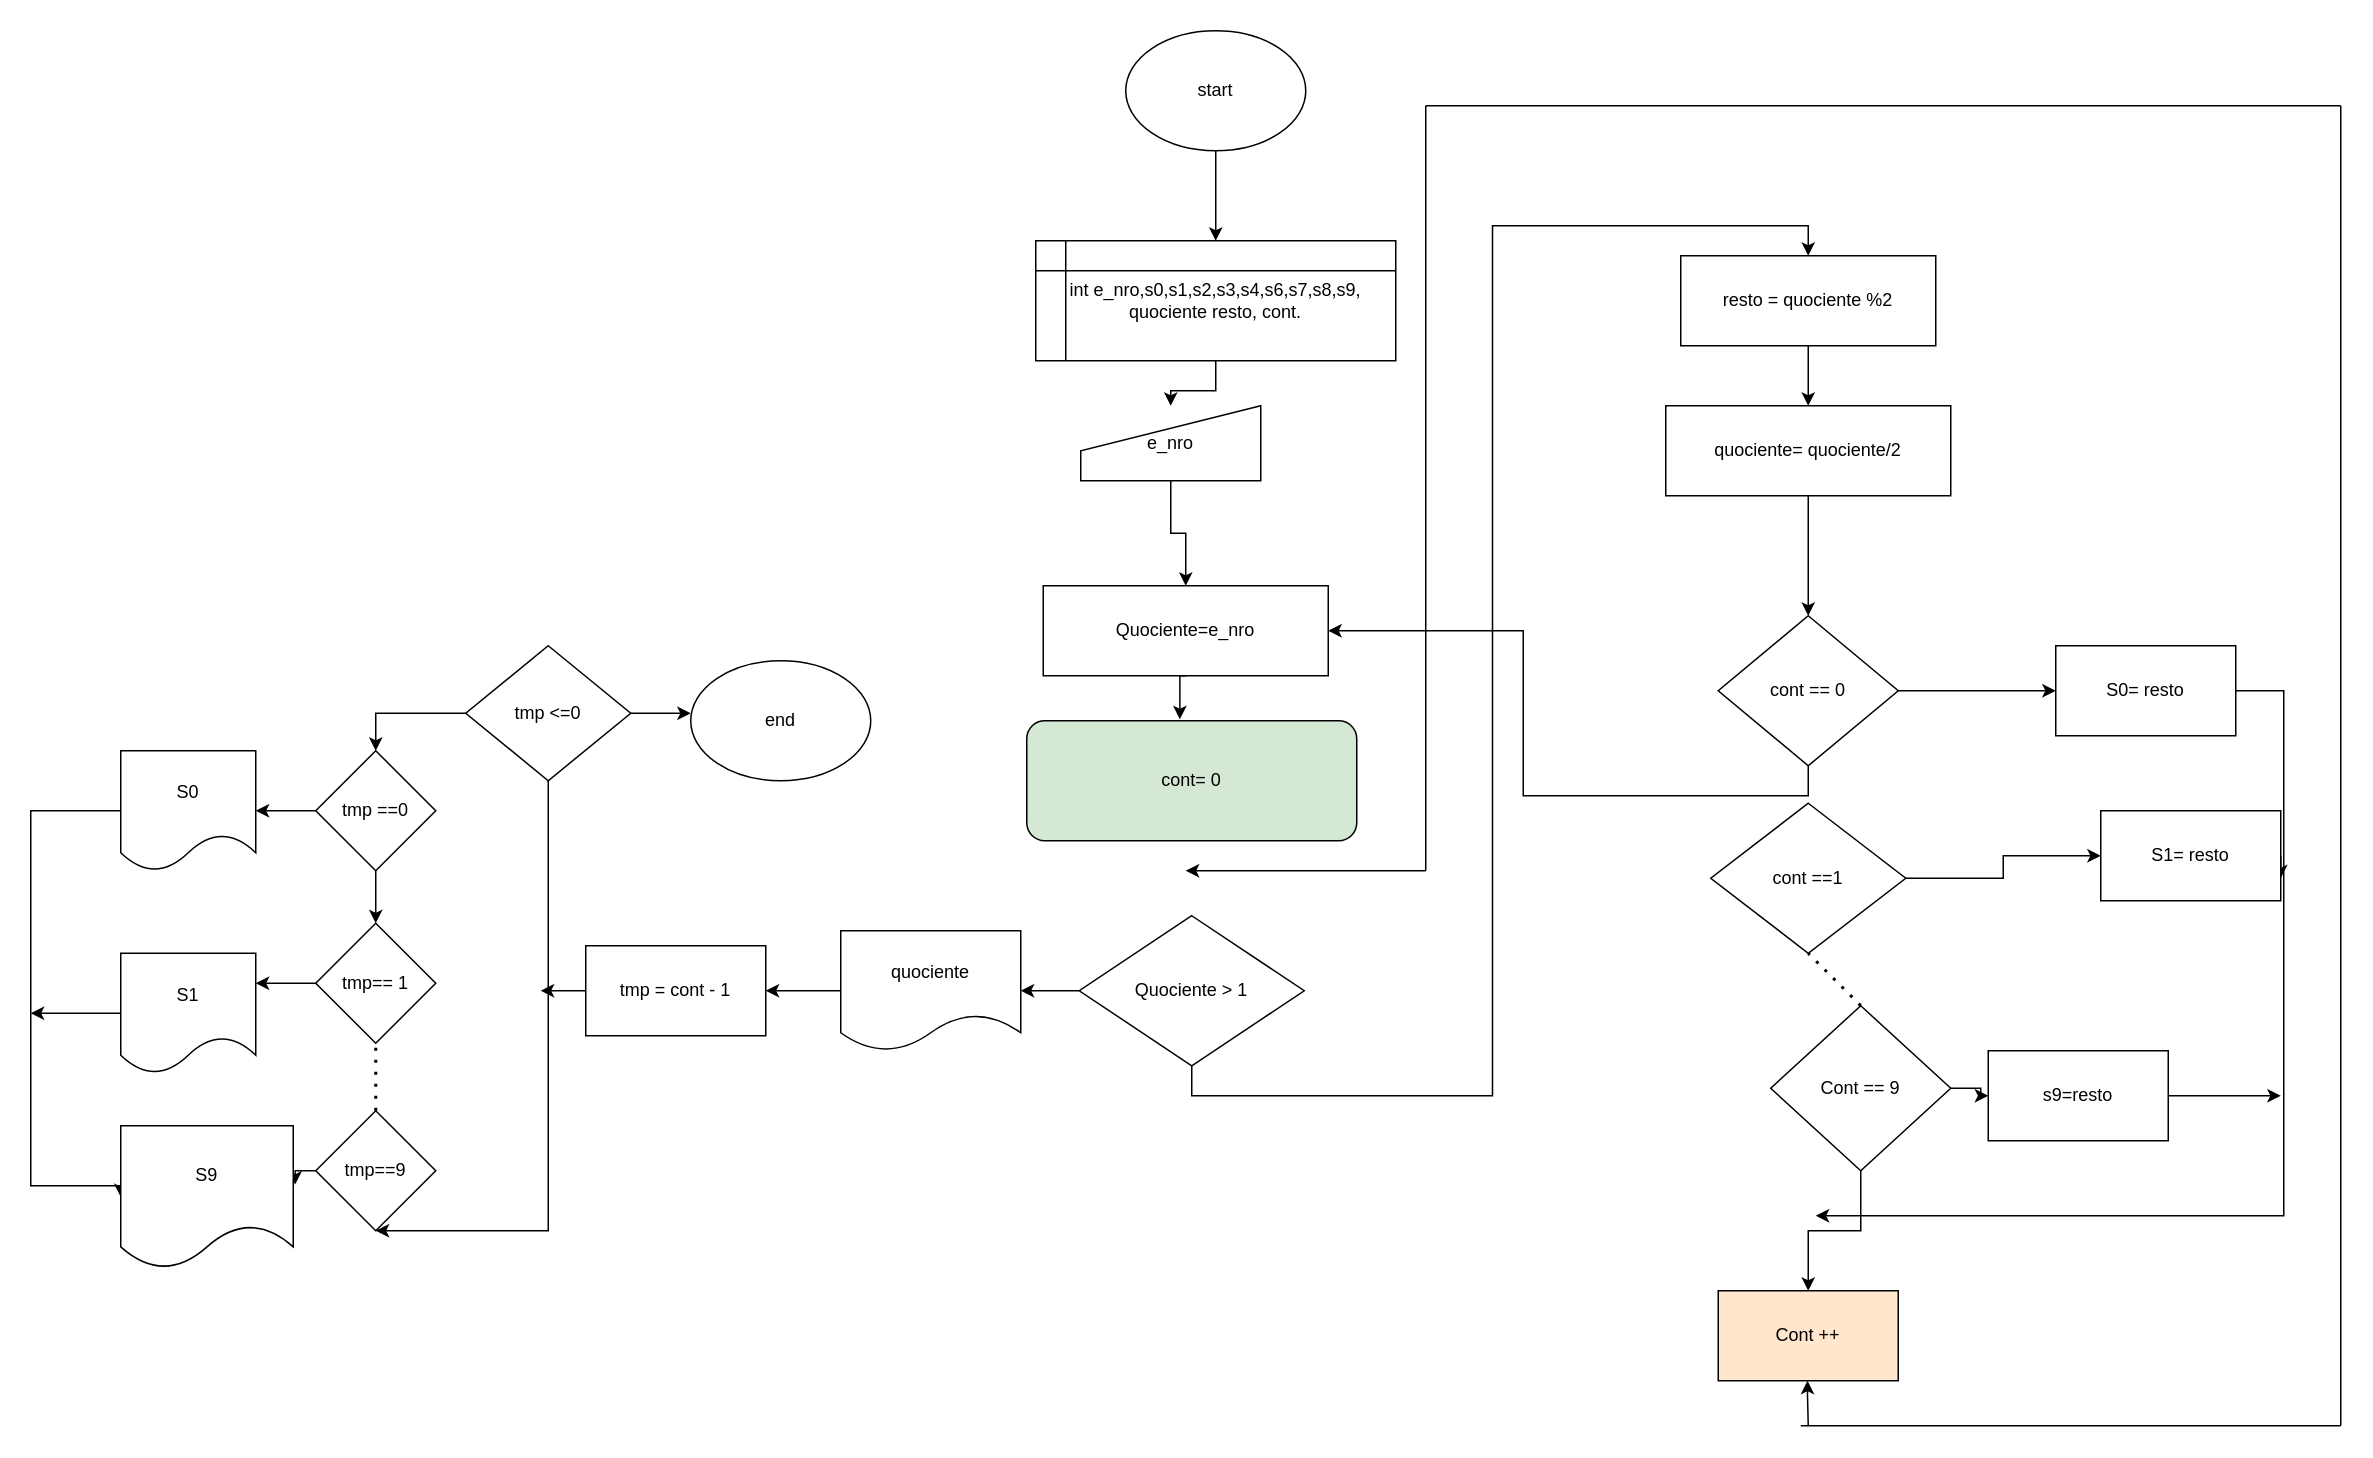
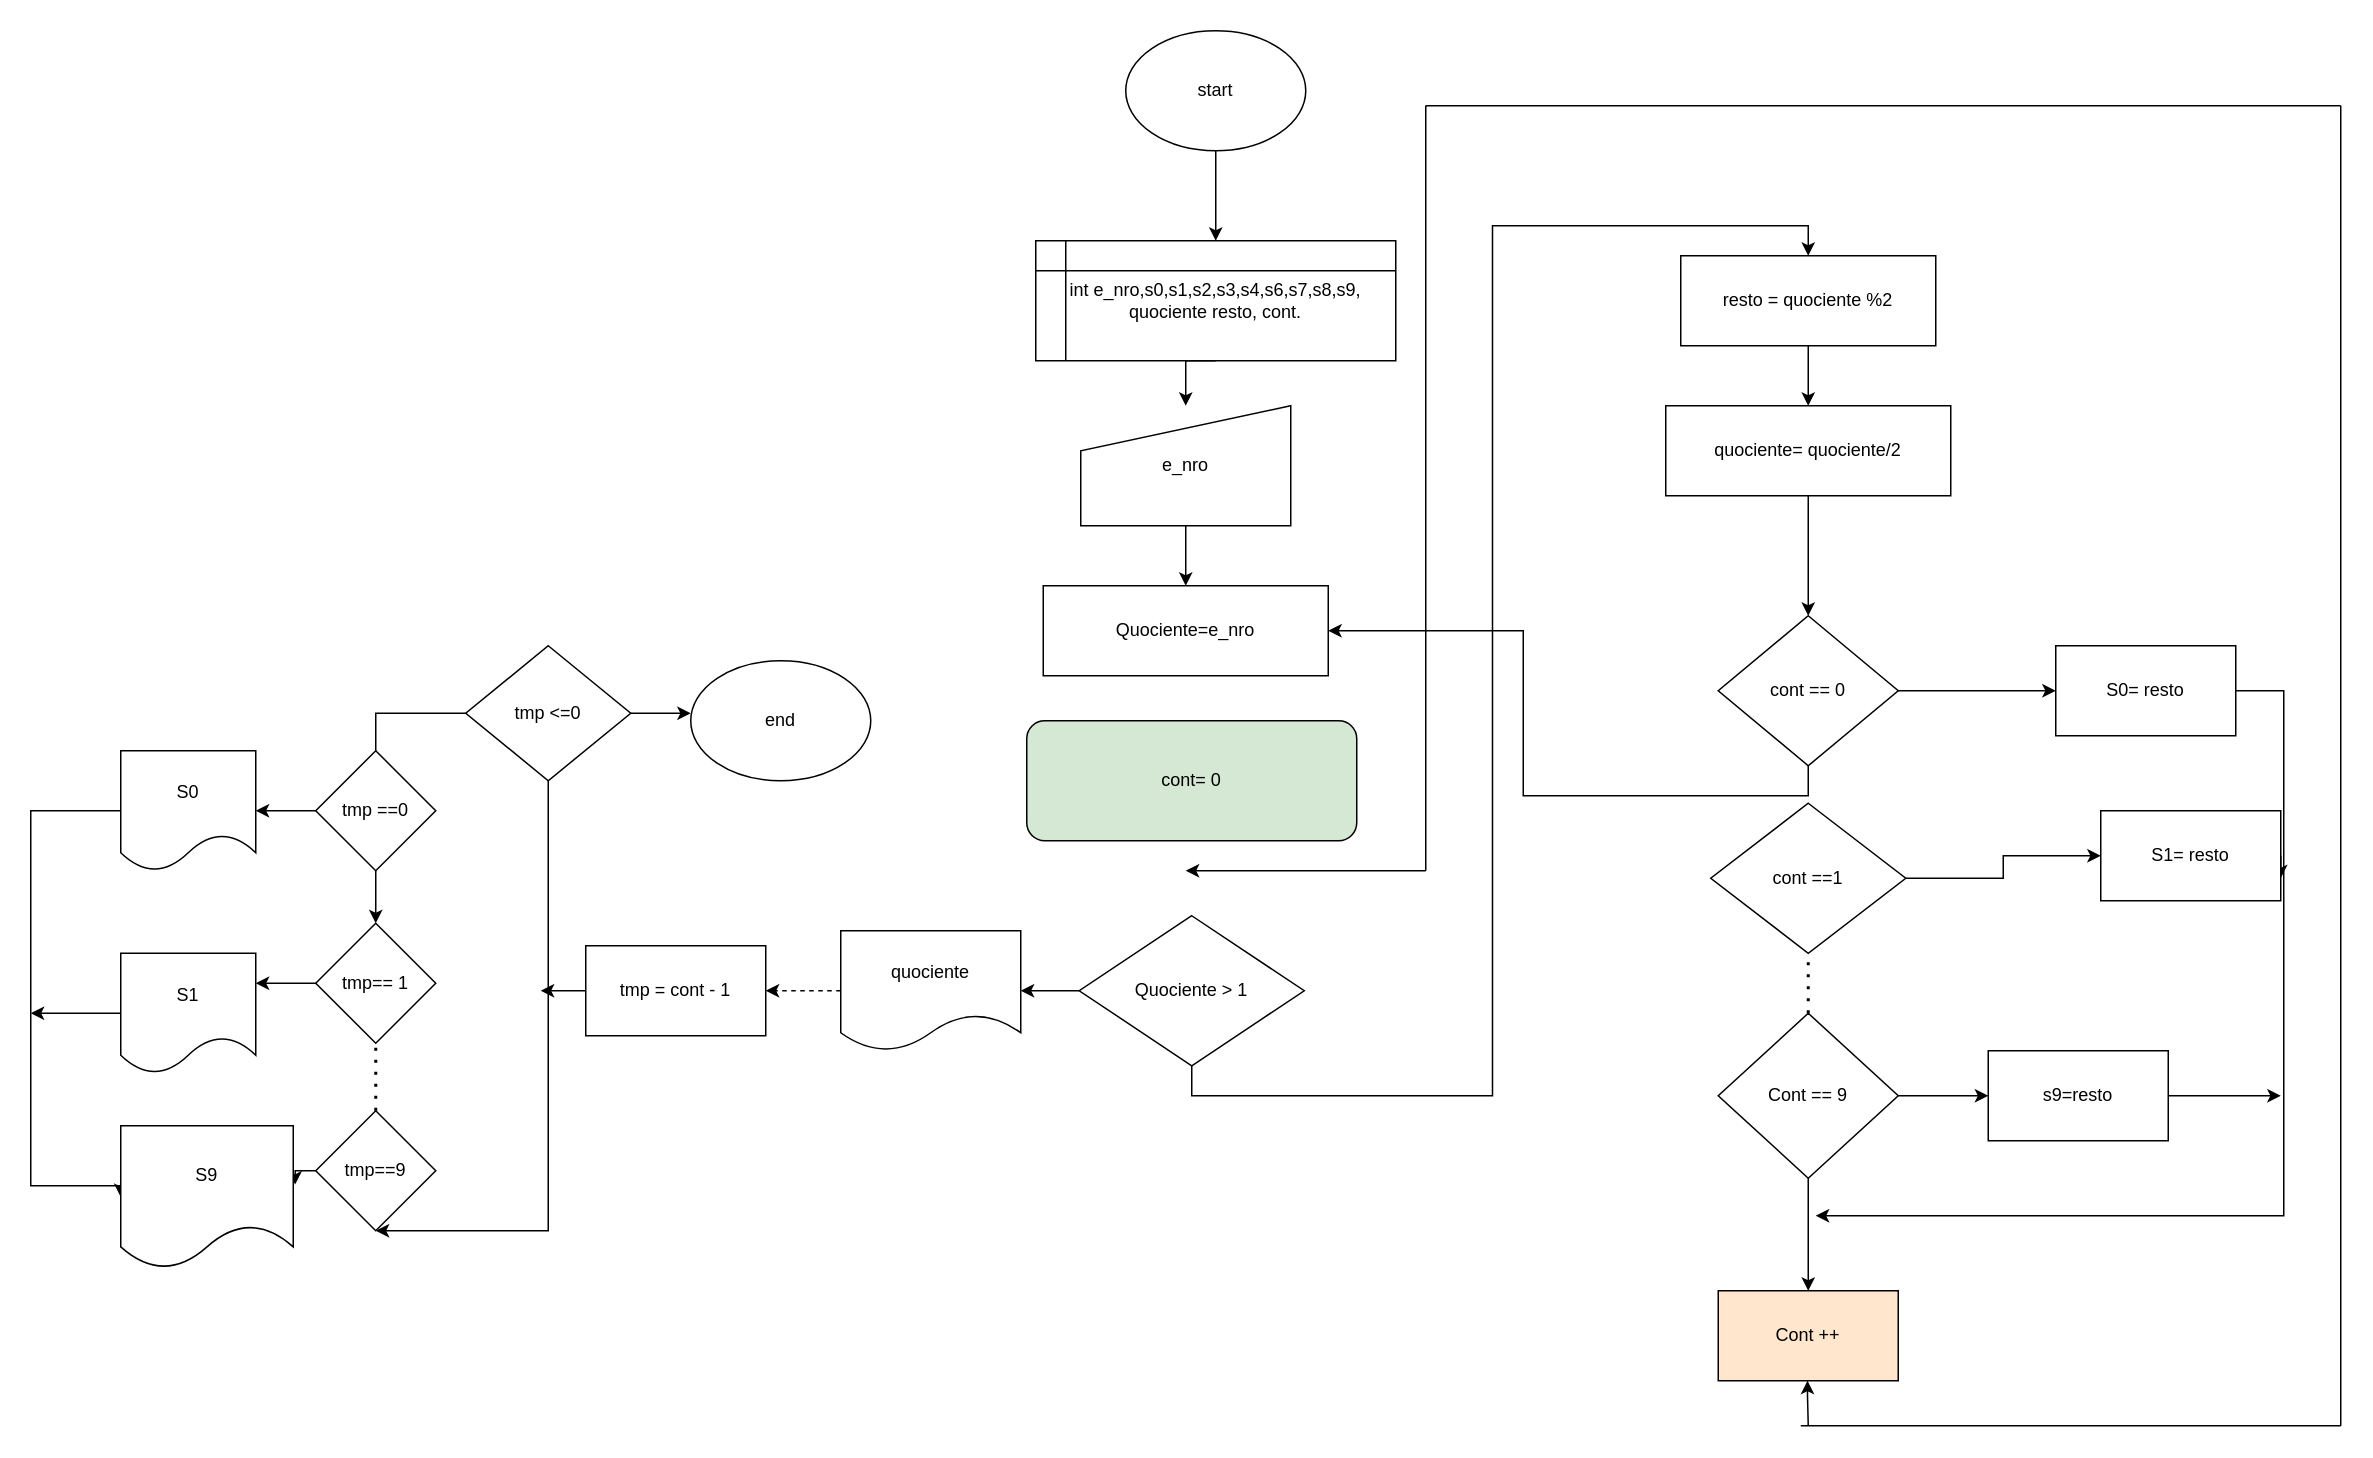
(1171, 443) -> (1186, 466)
(1180, 692) -> none
(376, 739) -> (376, 743)
(807, 991) -> (807, 991)
(1861, 1088) -> (1808, 1096)
